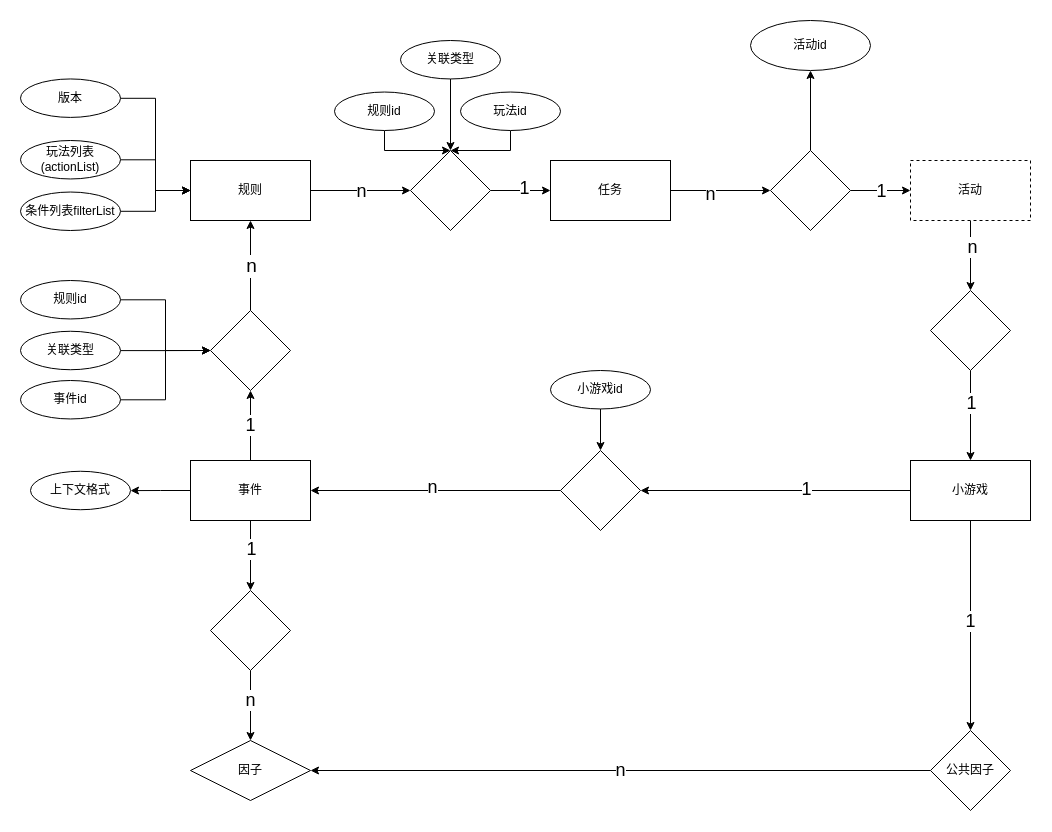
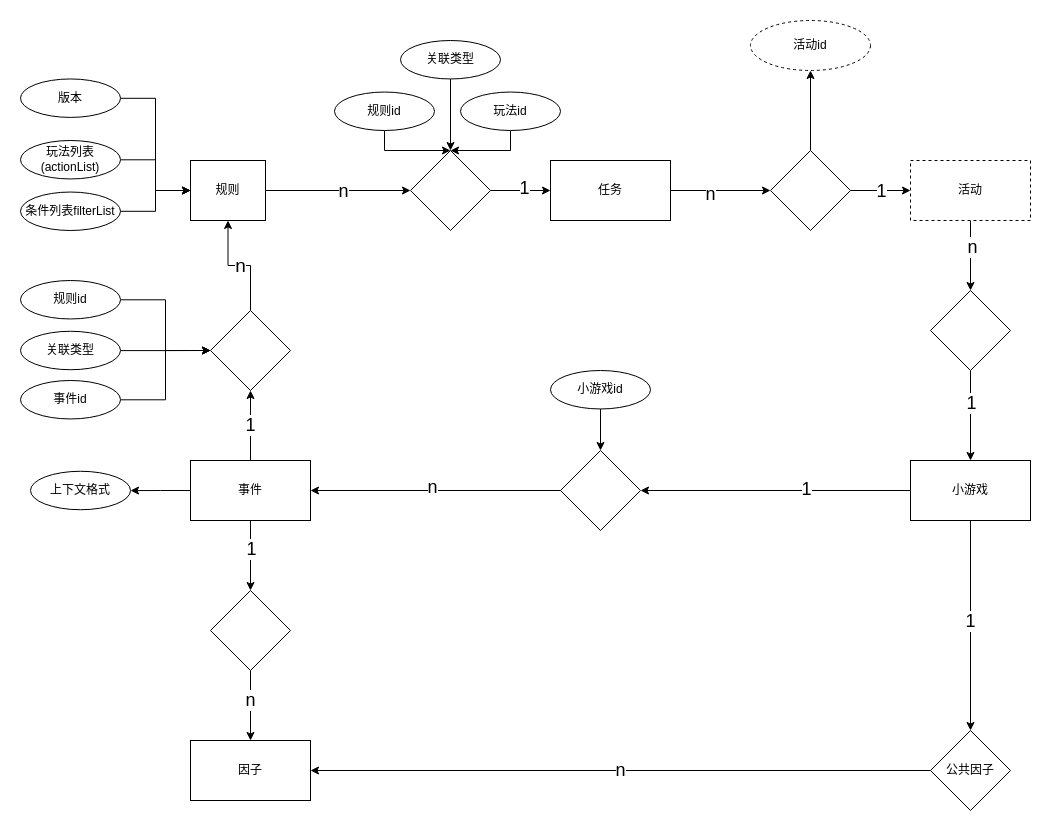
(811, 46) -> (811, 46)
(251, 191) -> (228, 191)
(251, 771) -> (251, 771)
